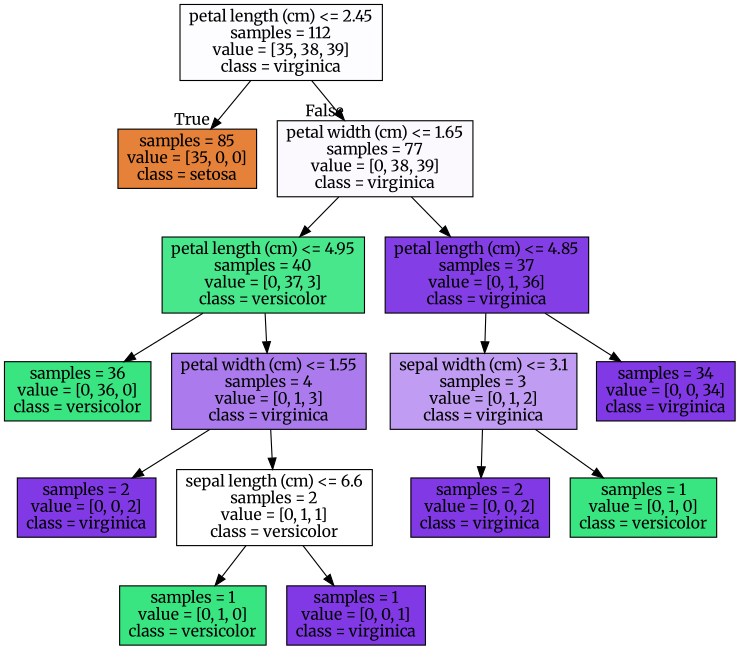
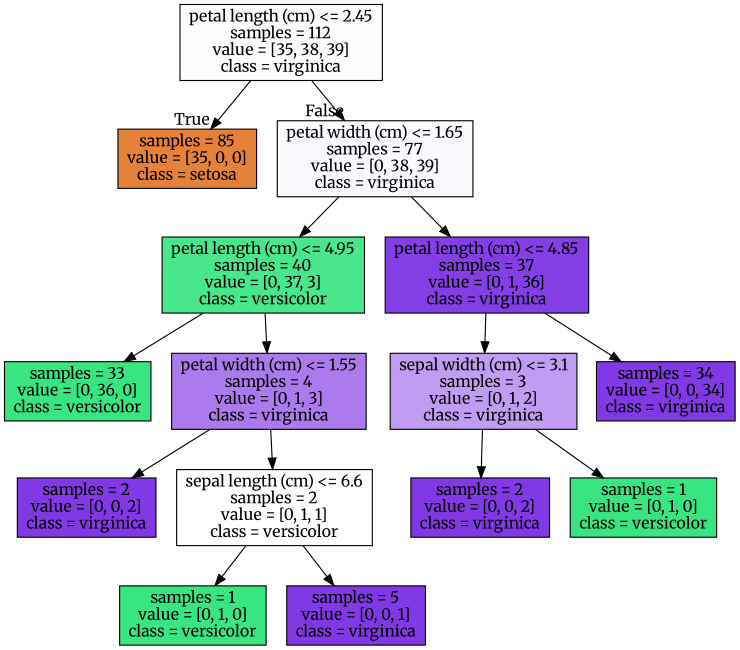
(78, 391) -> (78, 391)
(356, 615) -> (356, 615)
